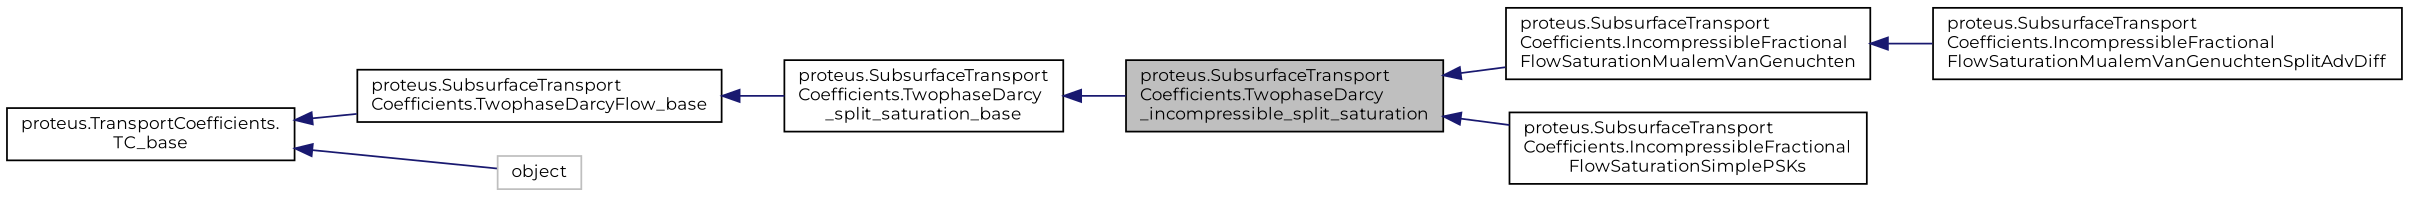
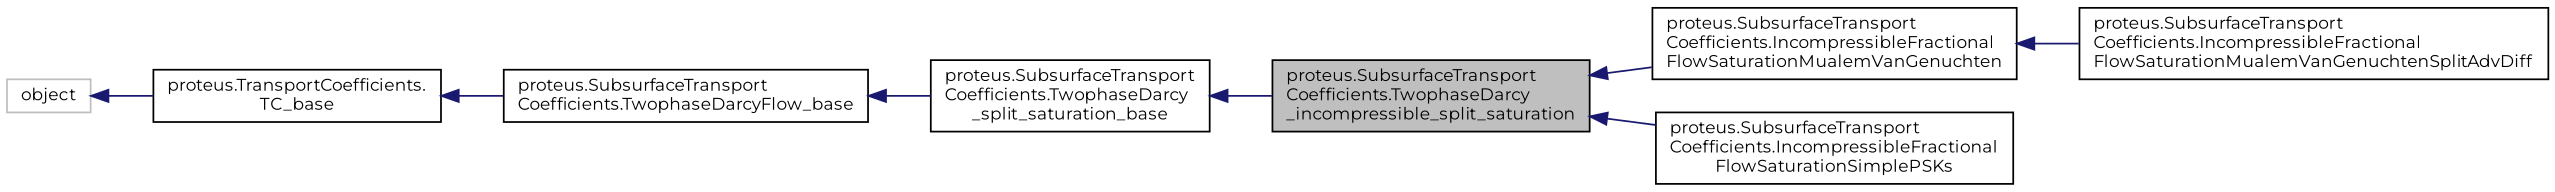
(405, 159) -> (131, 96)
